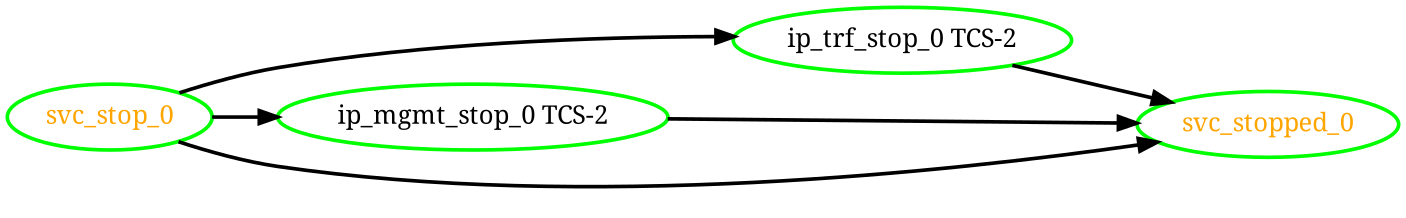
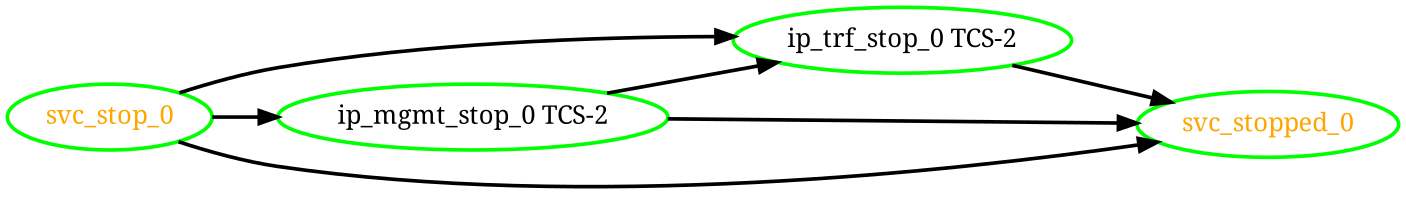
none -> (683, 80)
